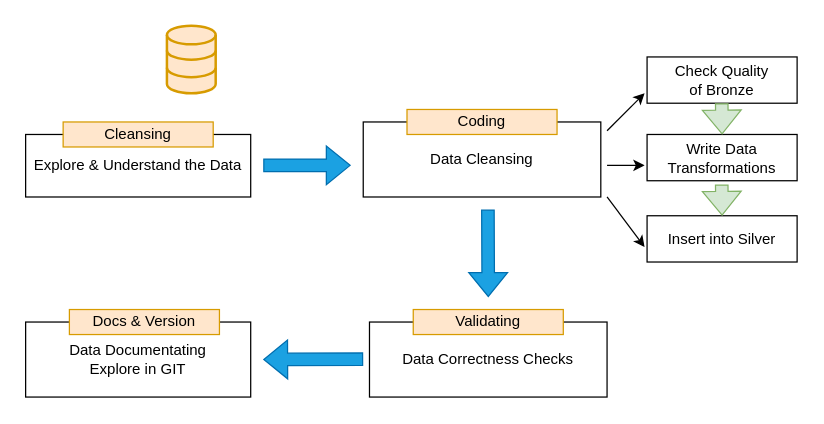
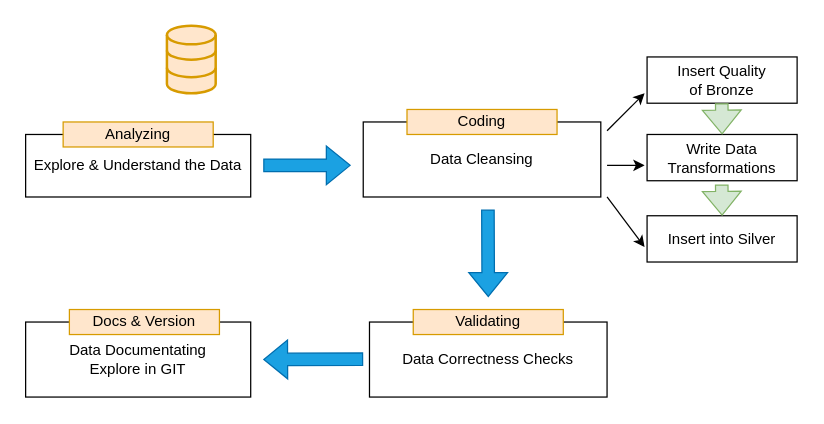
(722, 81) -> (722, 81)
(138, 134) -> (138, 134)
